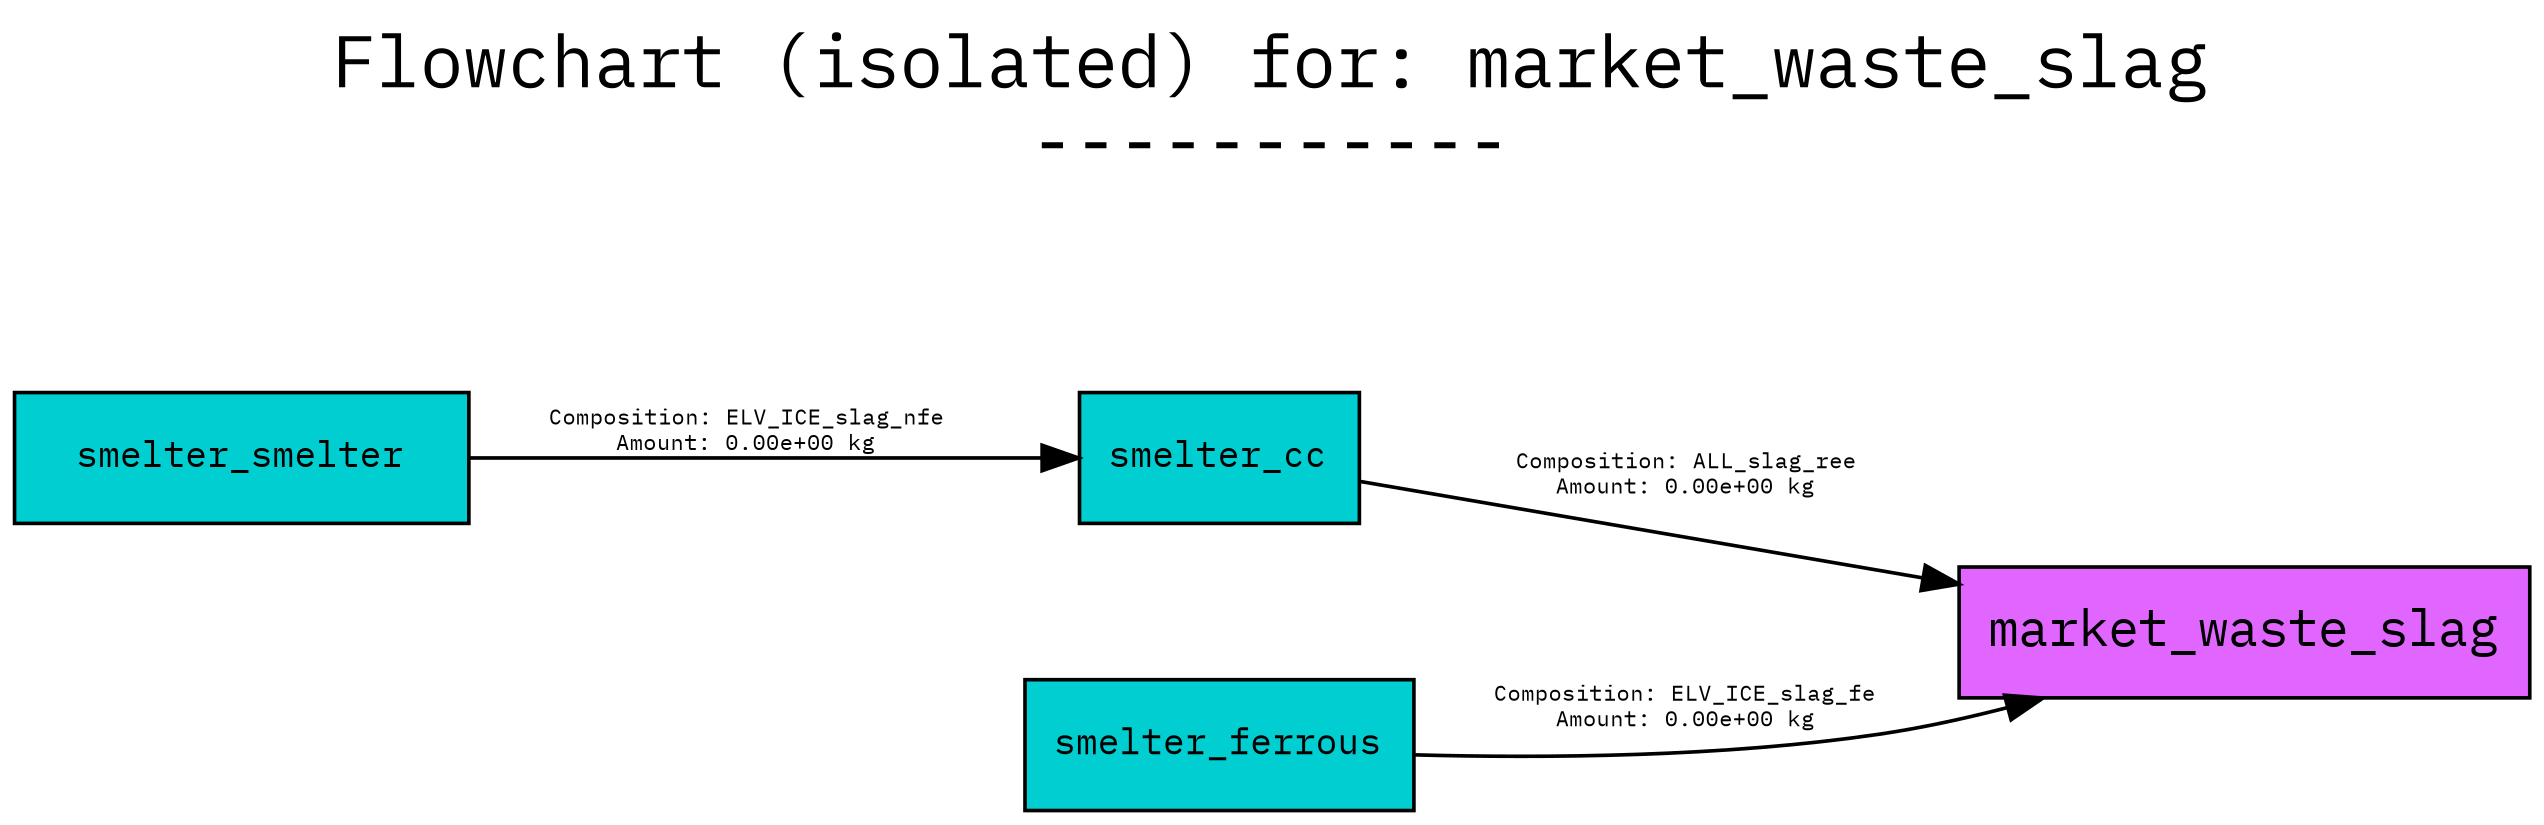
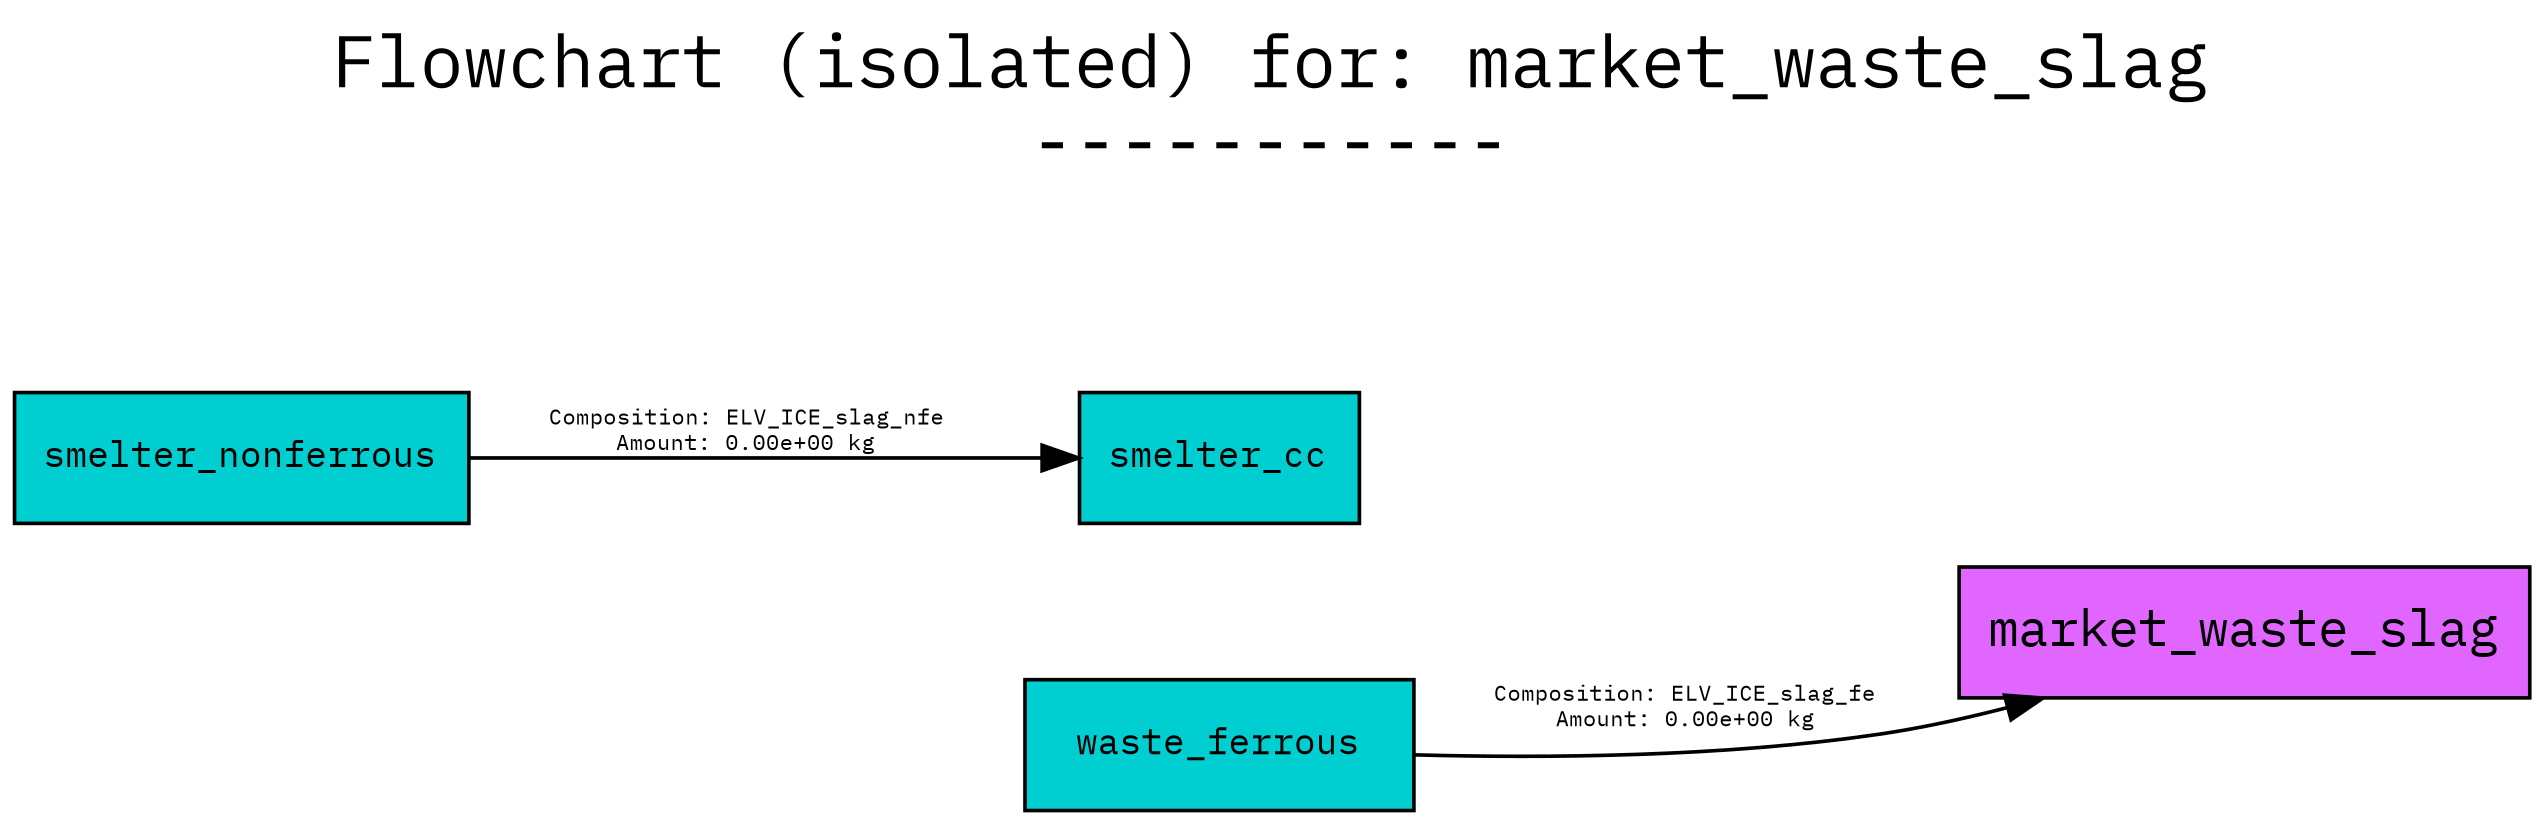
(242, 458) -> (242, 458)
(1642, 530) -> none
(1219, 745) -> (1219, 745)
